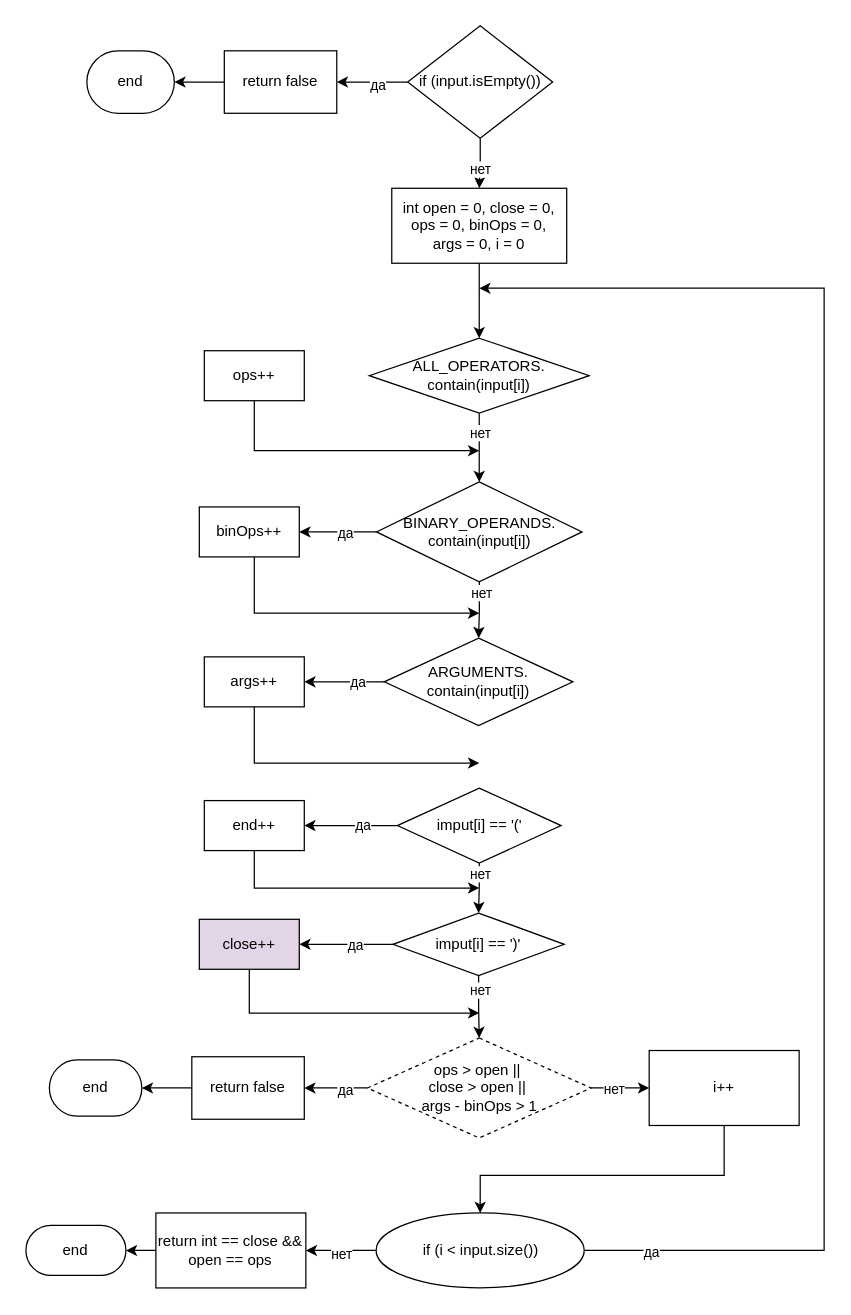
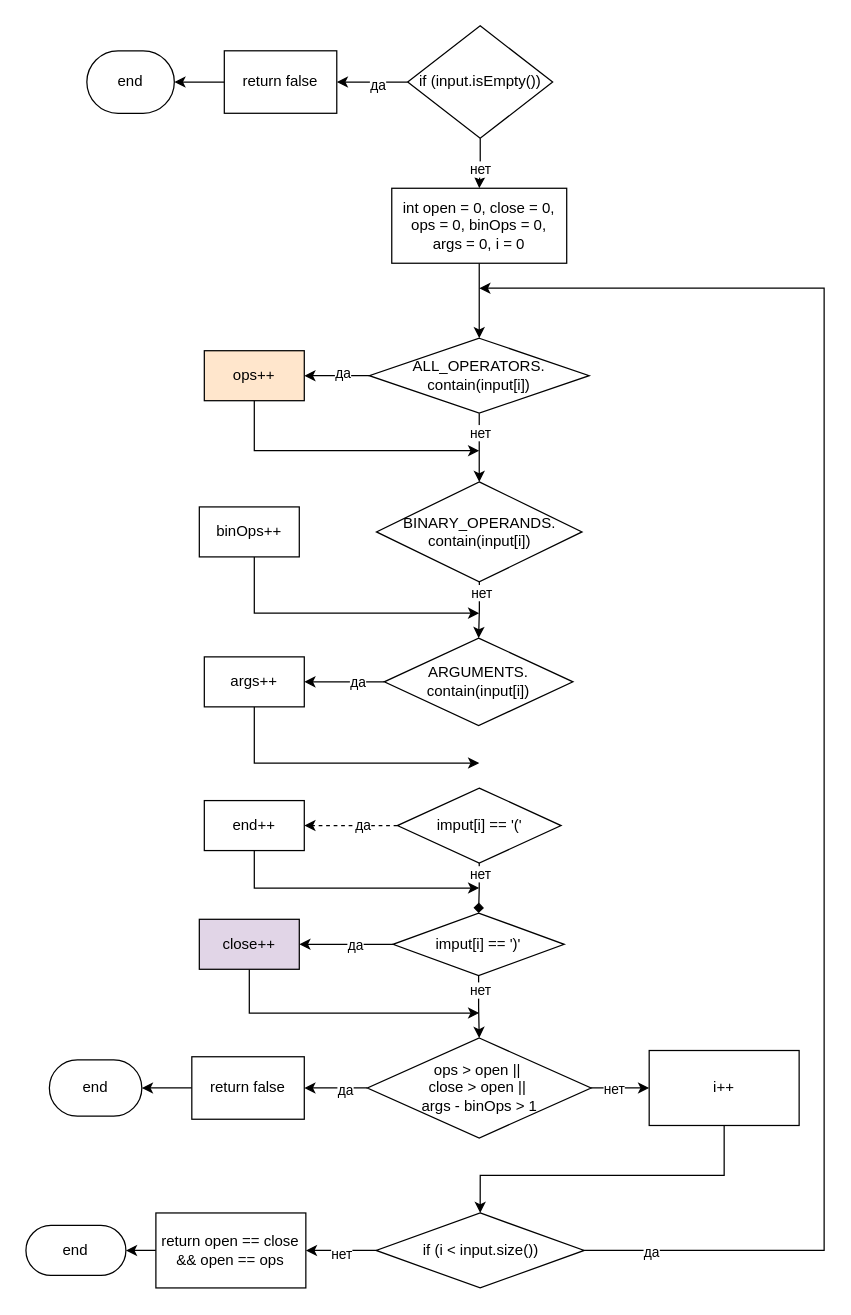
(254, 376) -> (254, 376)
none -> (341, 376)
(342, 532) -> none
(335, 826) -> (335, 826)
(479, 903) -> (479, 902)
(479, 1088) -> (479, 1088)
(231, 1251) -> (231, 1251)
(480, 1251) -> (480, 1251)
